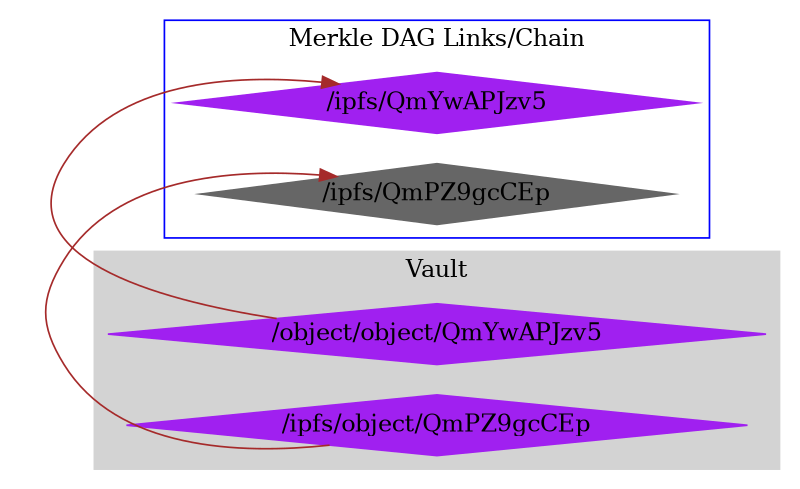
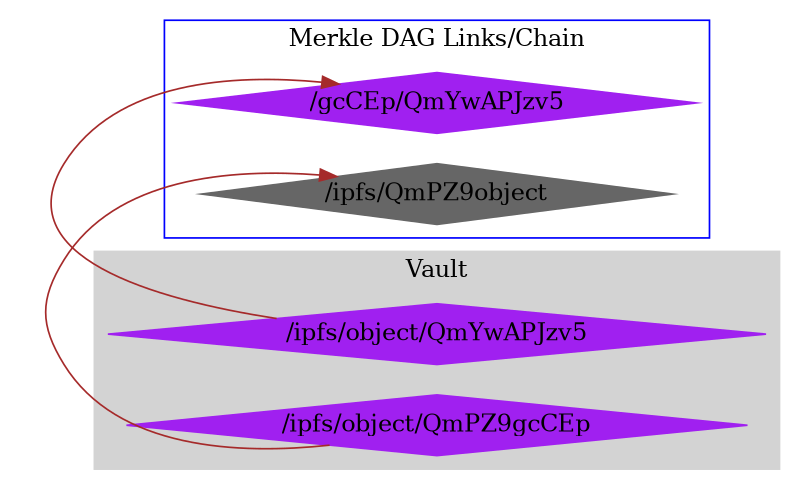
(437, 103) -> (437, 103)
(437, 194) -> (437, 194)
(437, 334) -> (437, 334)
